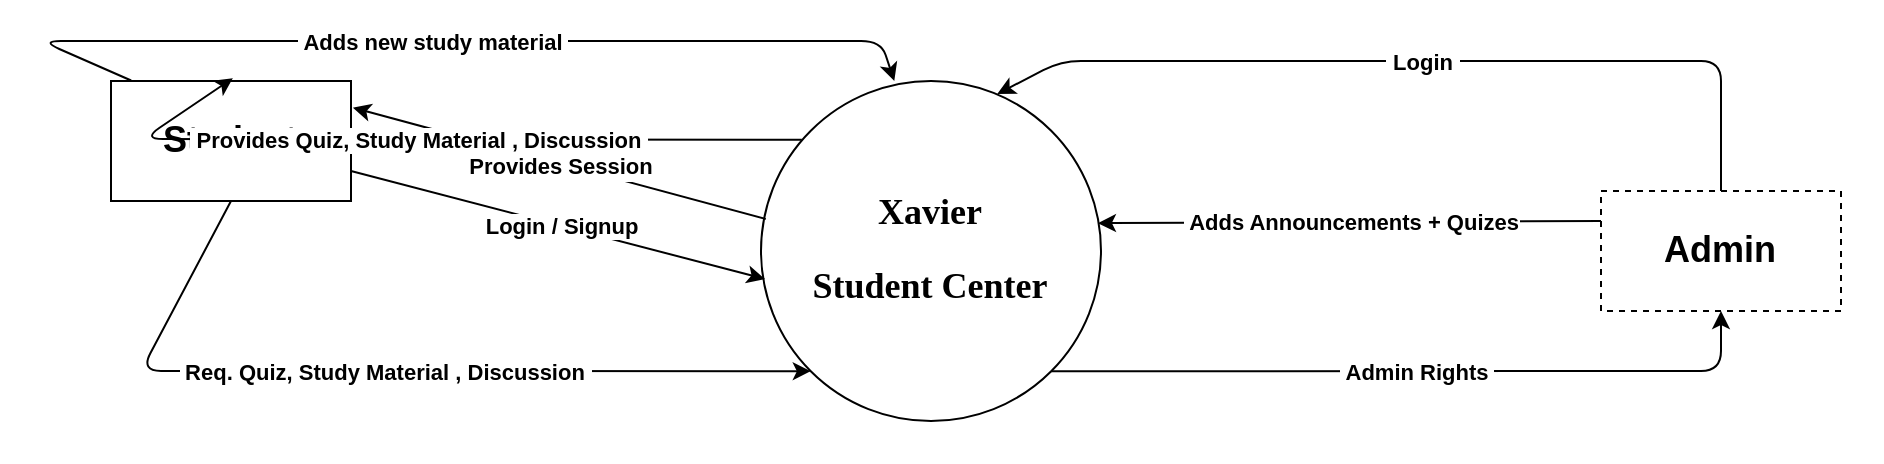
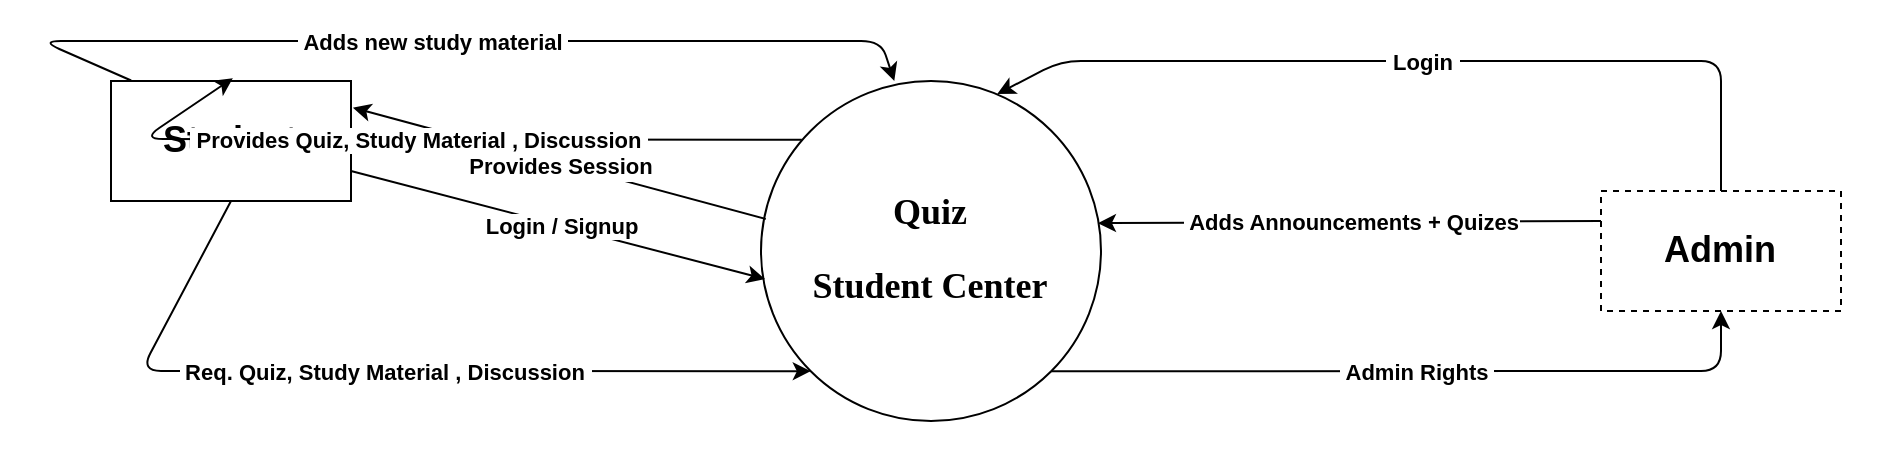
(931, 251) -> (931, 251)
